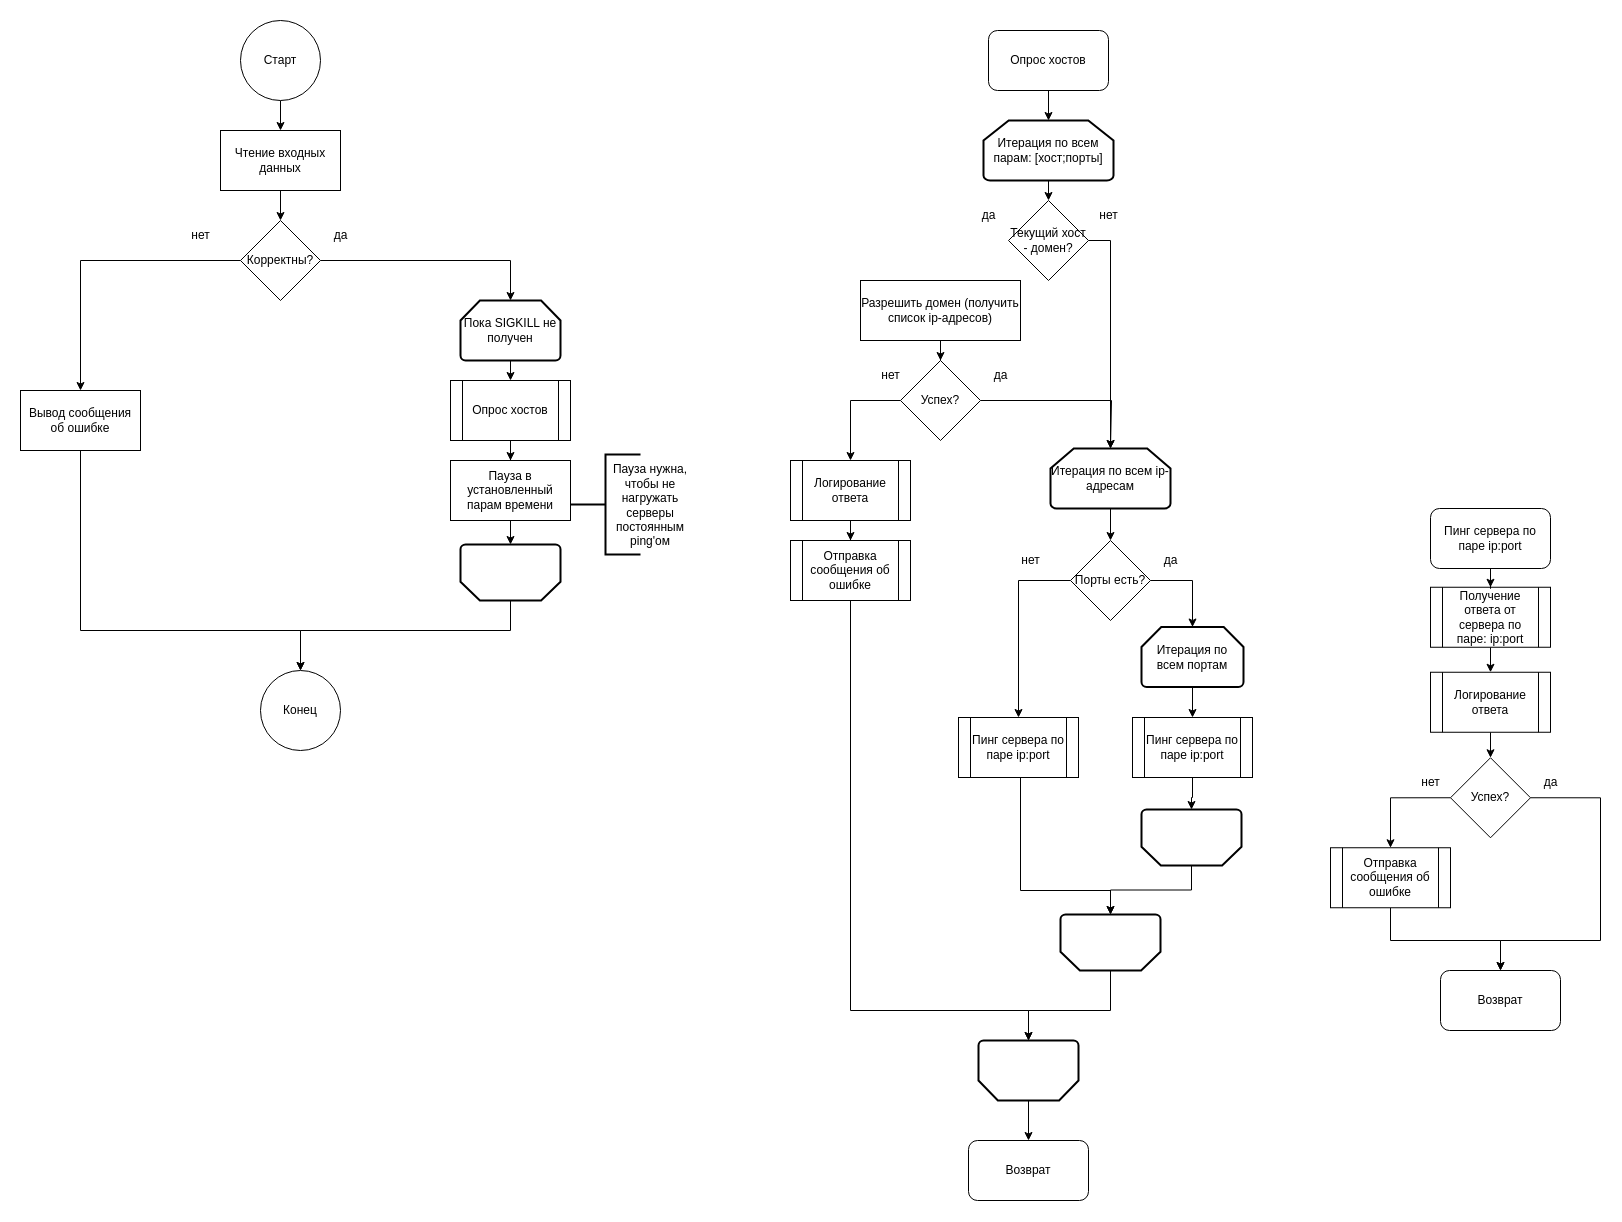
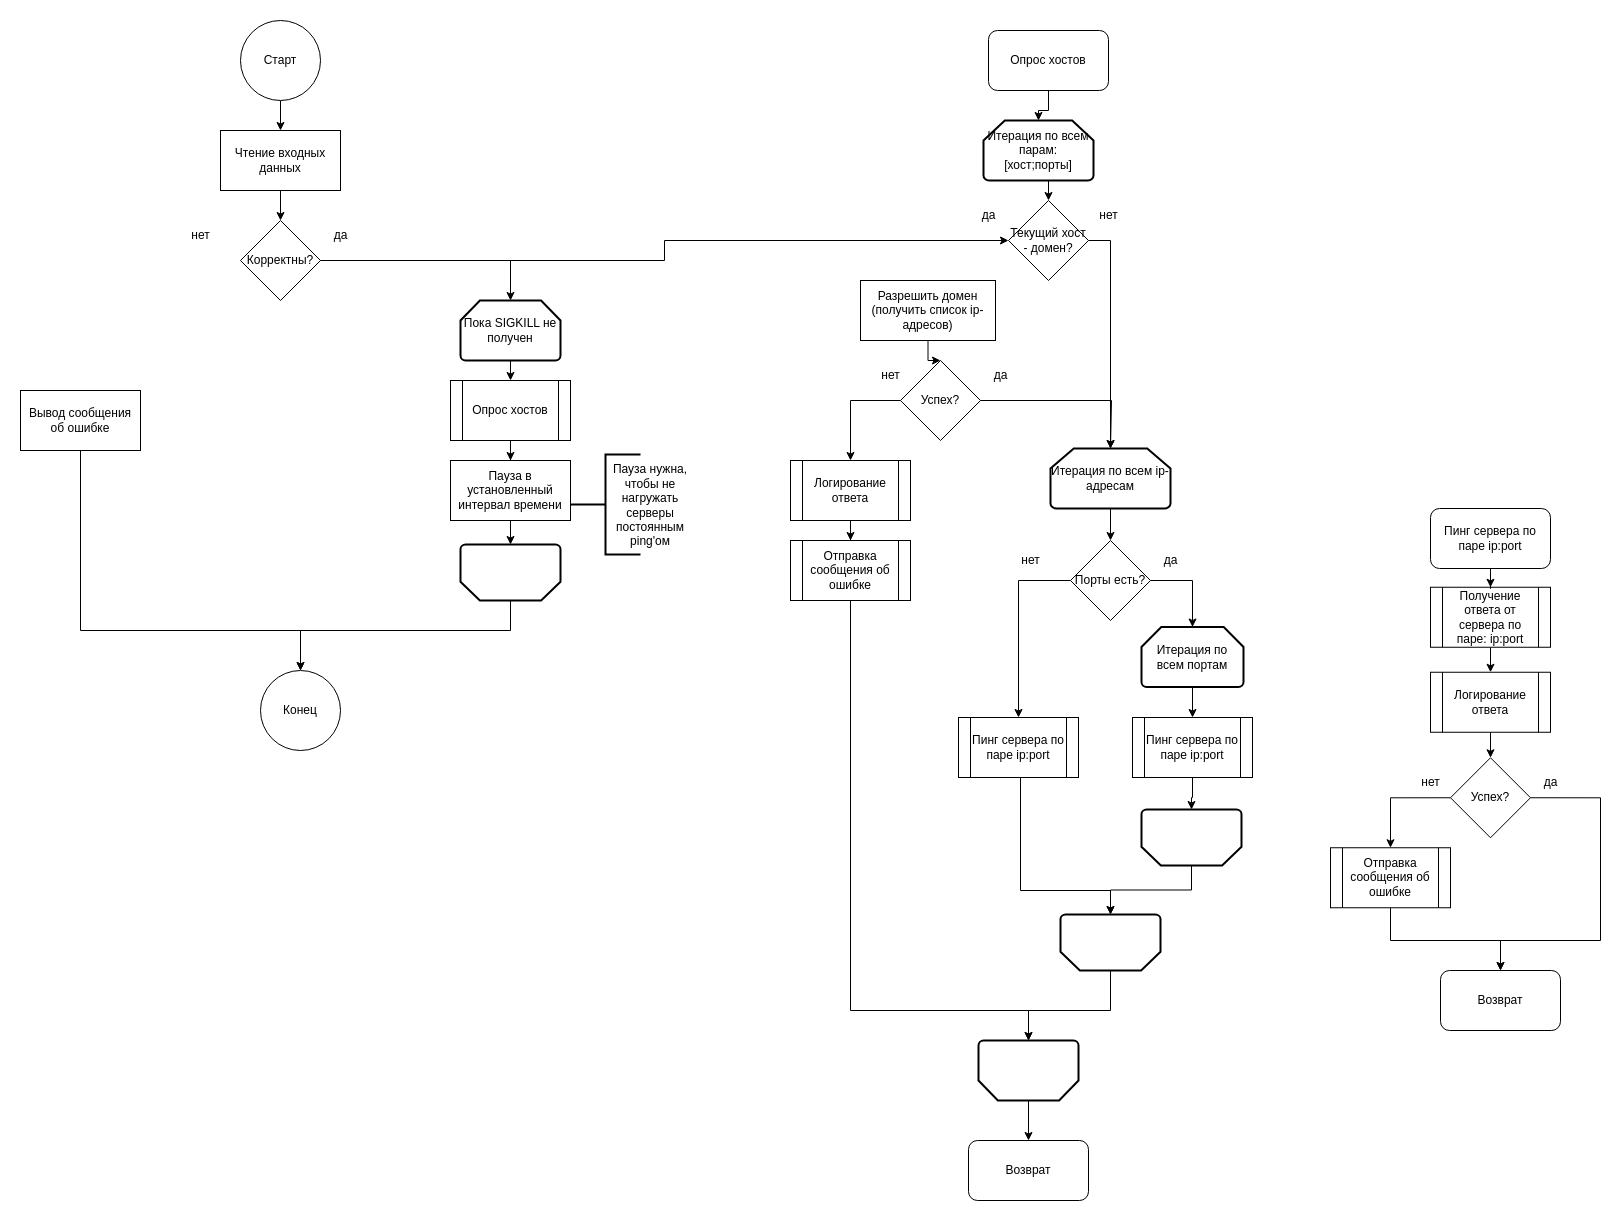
(1049, 151) -> (1039, 151)
(100, 261) -> (747, 241)
(941, 311) -> (928, 311)
(511, 491) -> (511, 491)
